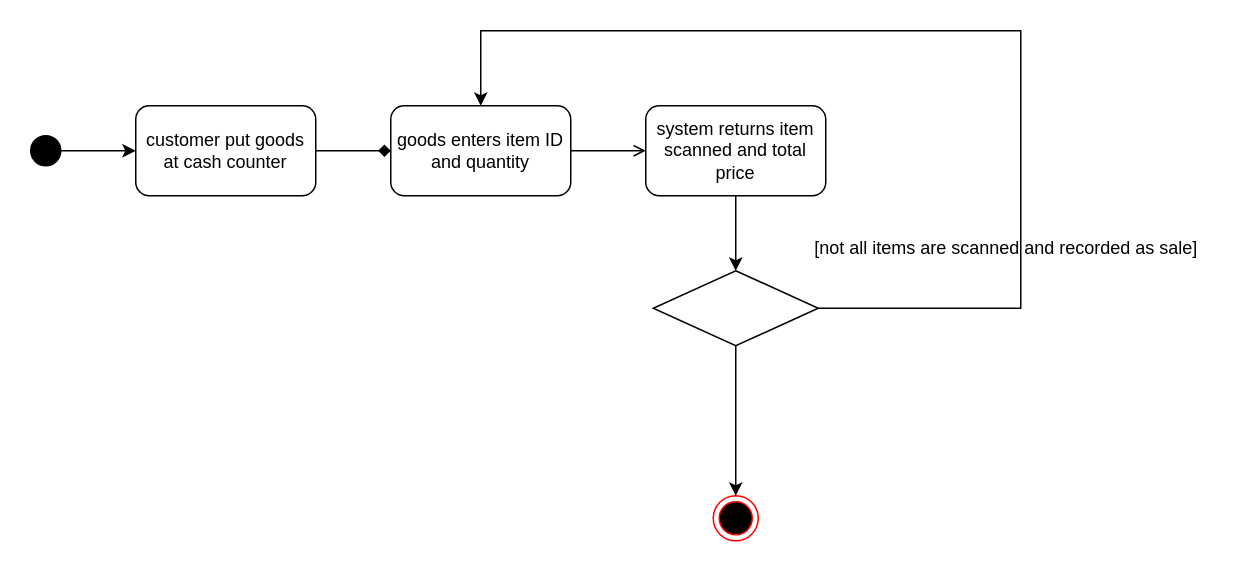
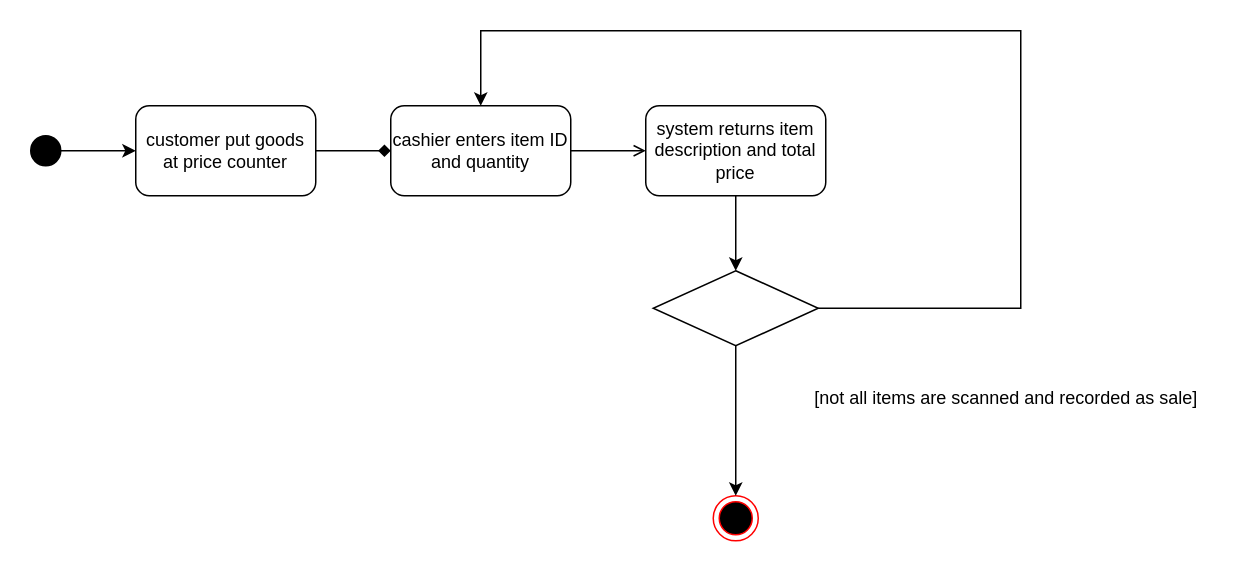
(226, 151) -> (226, 151)
(481, 151) -> (481, 151)
(736, 151) -> (736, 151)
(1006, 248) -> (1006, 398)
